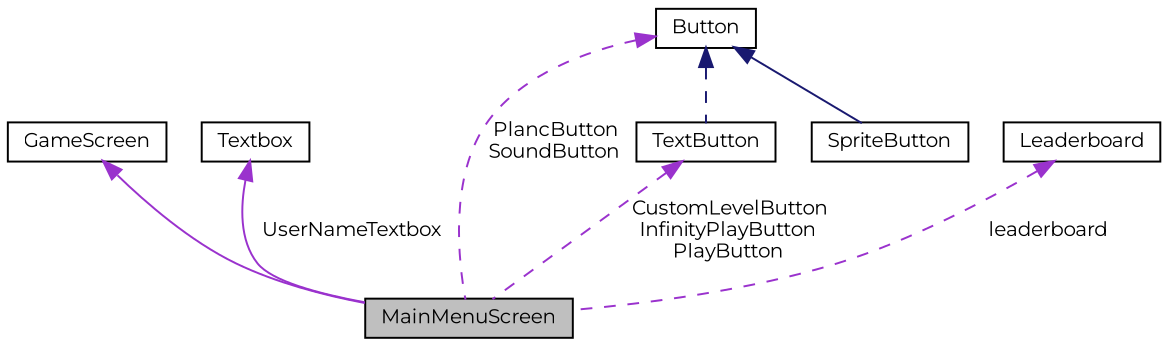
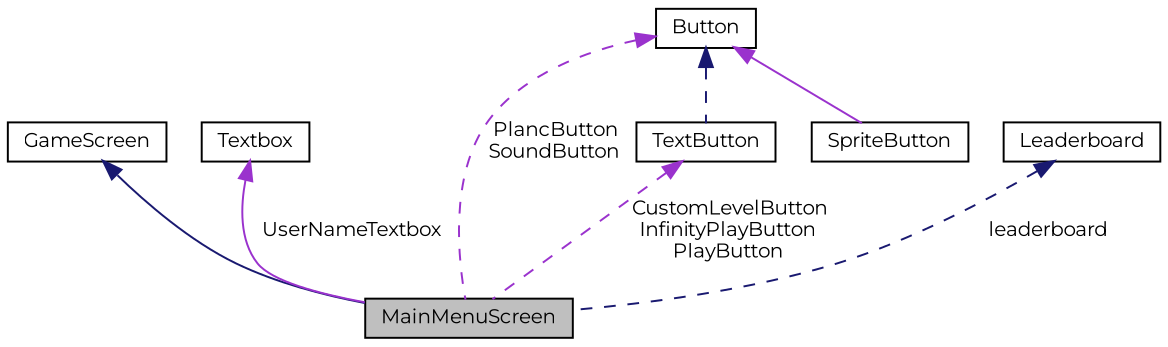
(806, 90) -> (806, 90)
(230, 260) -> (230, 260)
(814, 270) -> (814, 270)
